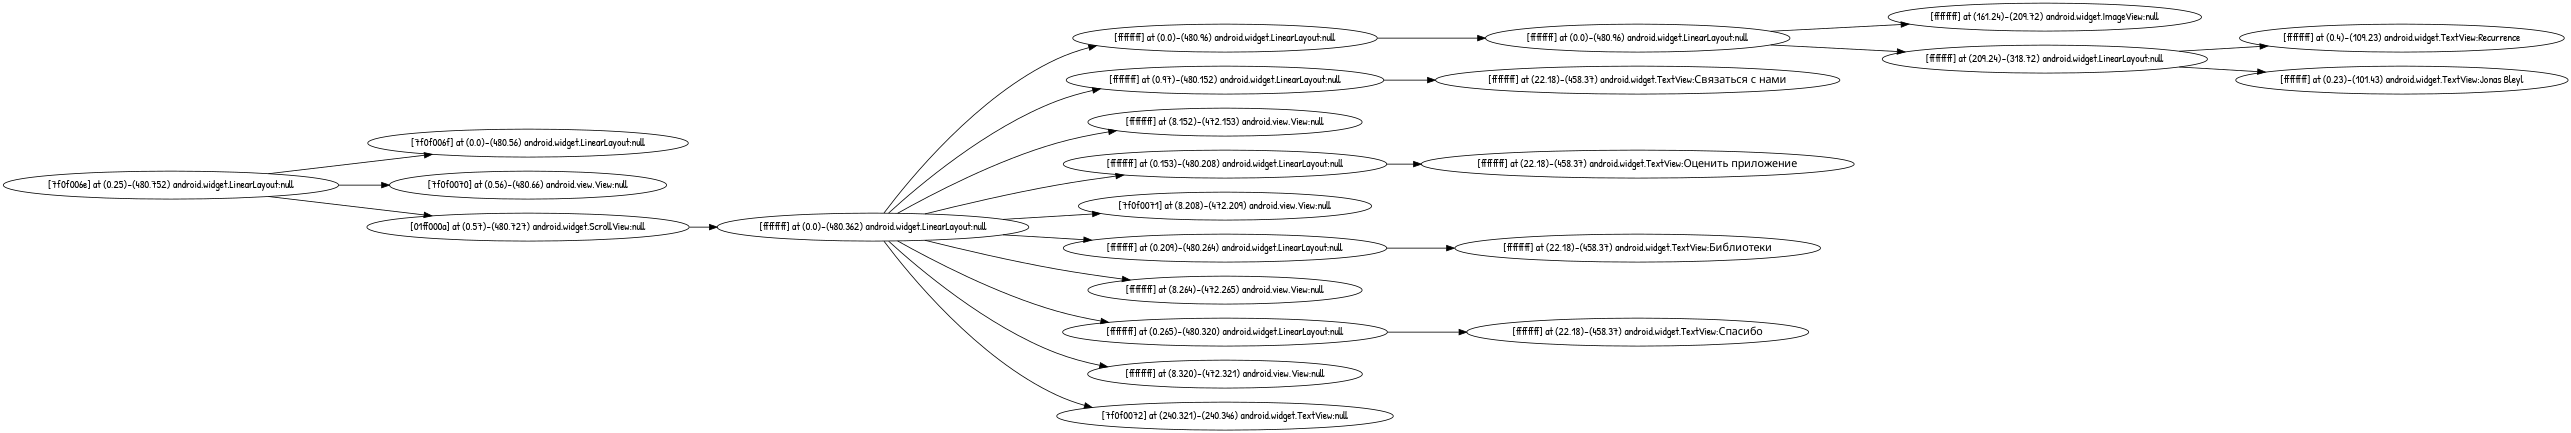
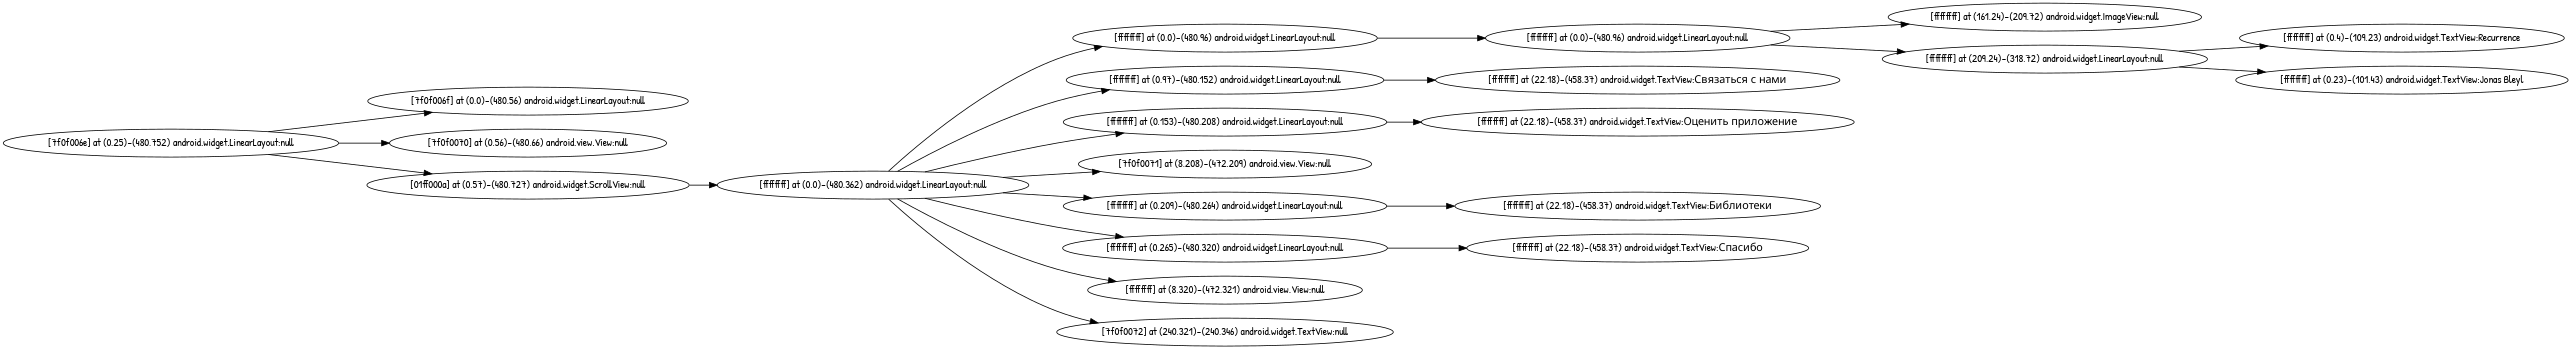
(1225, 122) -> none
(1225, 290) -> none
